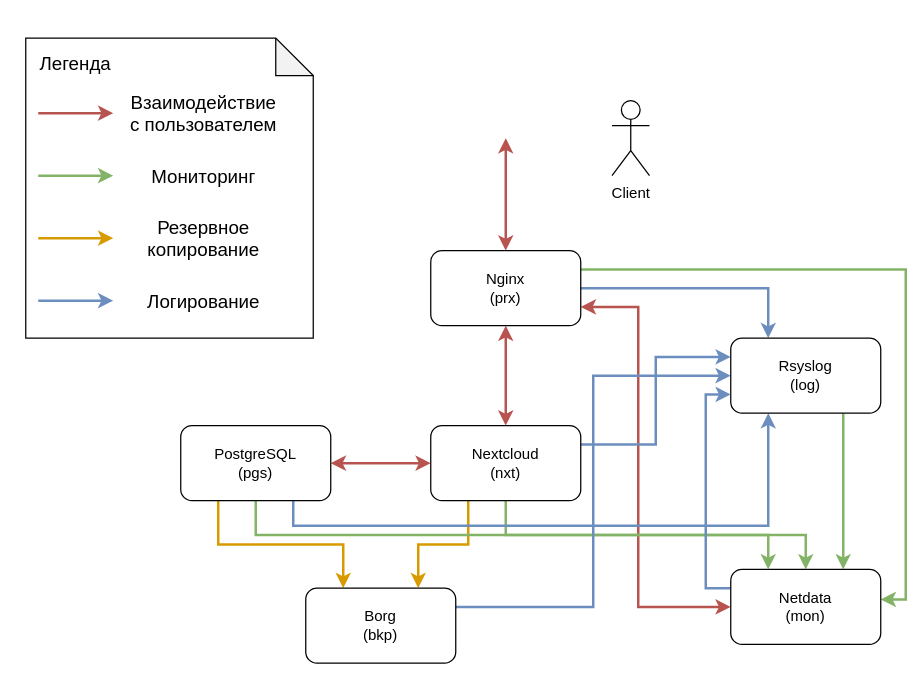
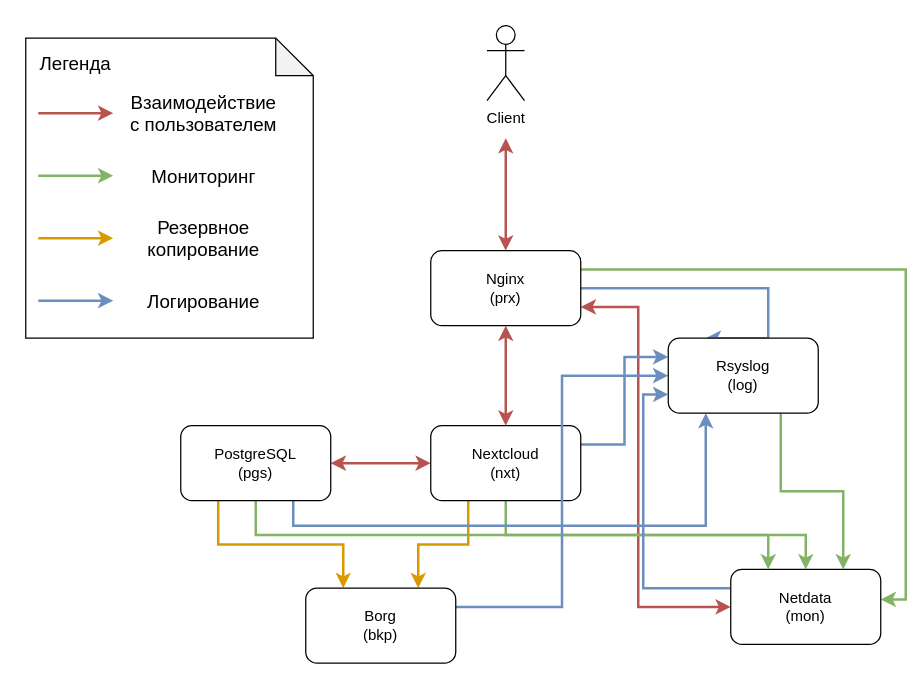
(631, 138) -> (506, 63)
(806, 376) -> (743, 376)
